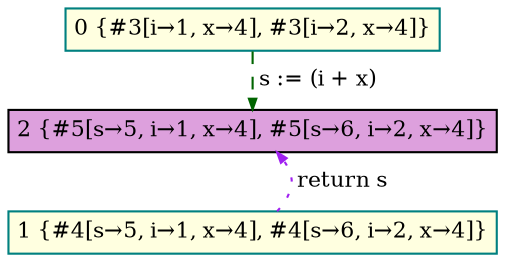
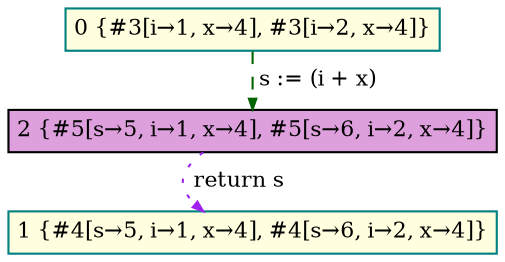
(291, 187) -> (184, 176)
